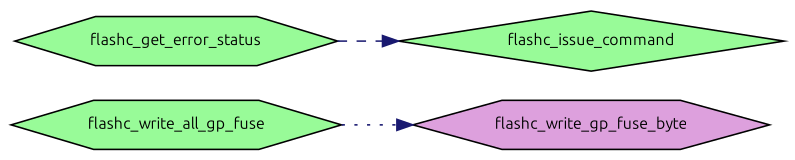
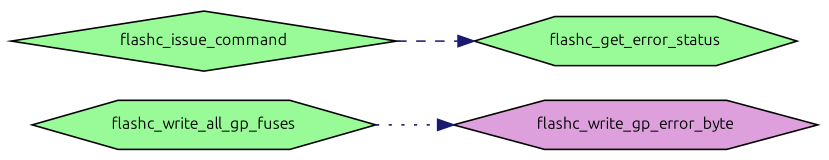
(360, 41) -> (428, 41)
(176, 125) -> (204, 125)
(591, 125) -> (636, 125)
